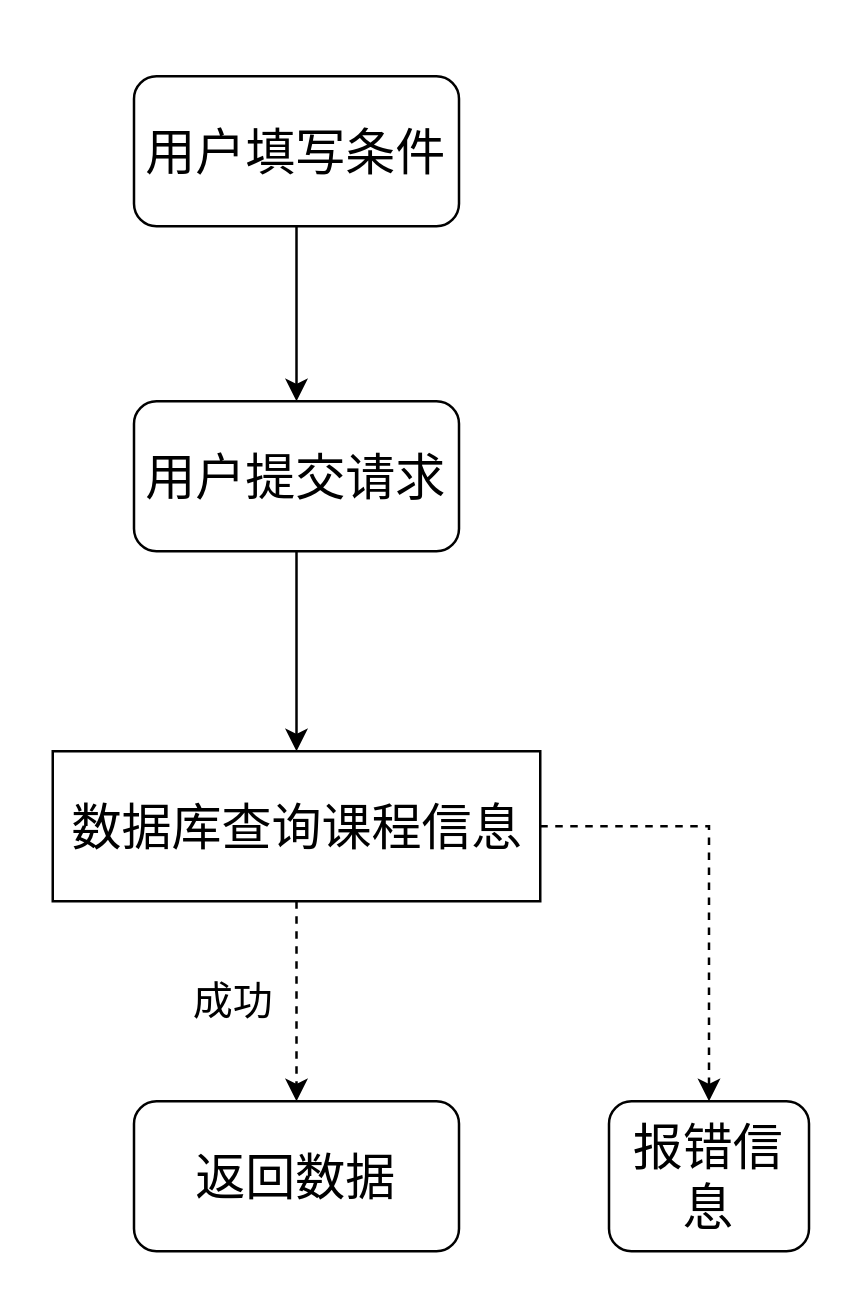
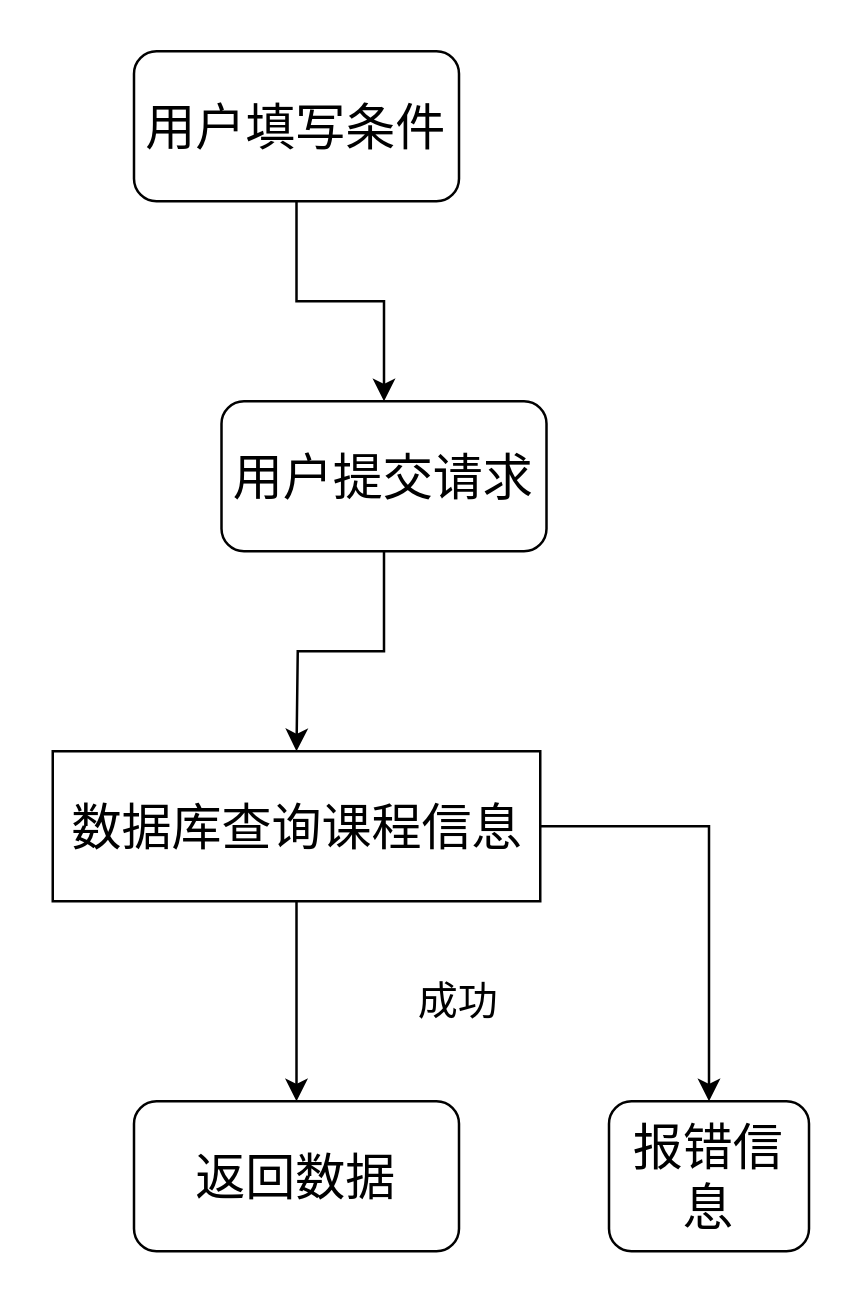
(296, 151) -> (296, 126)
(296, 476) -> (384, 476)
(709, 873) -> (709, 873)
(296, 992) -> (296, 992)
(234, 1001) -> (459, 1001)
